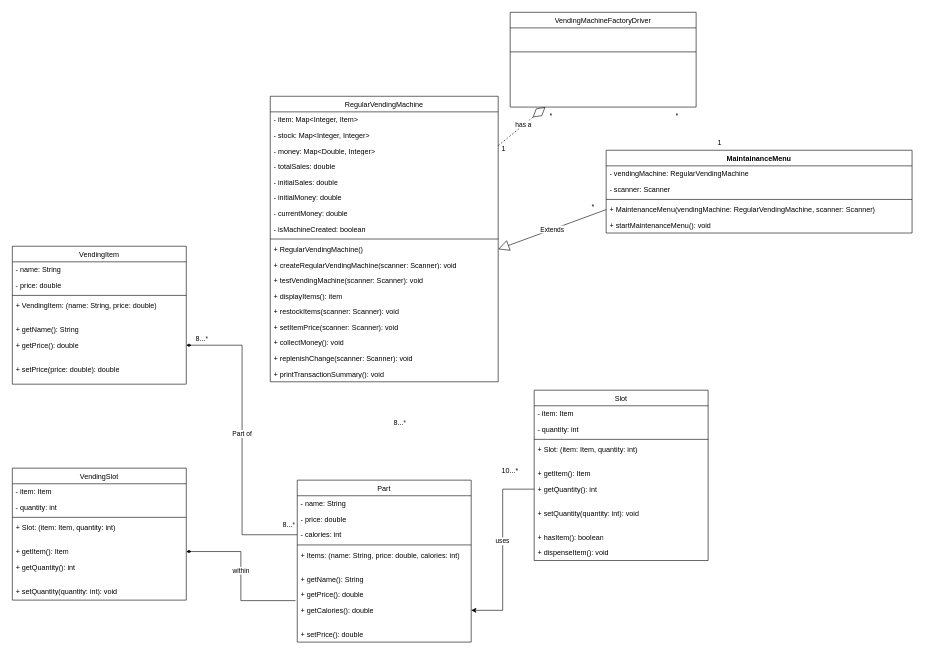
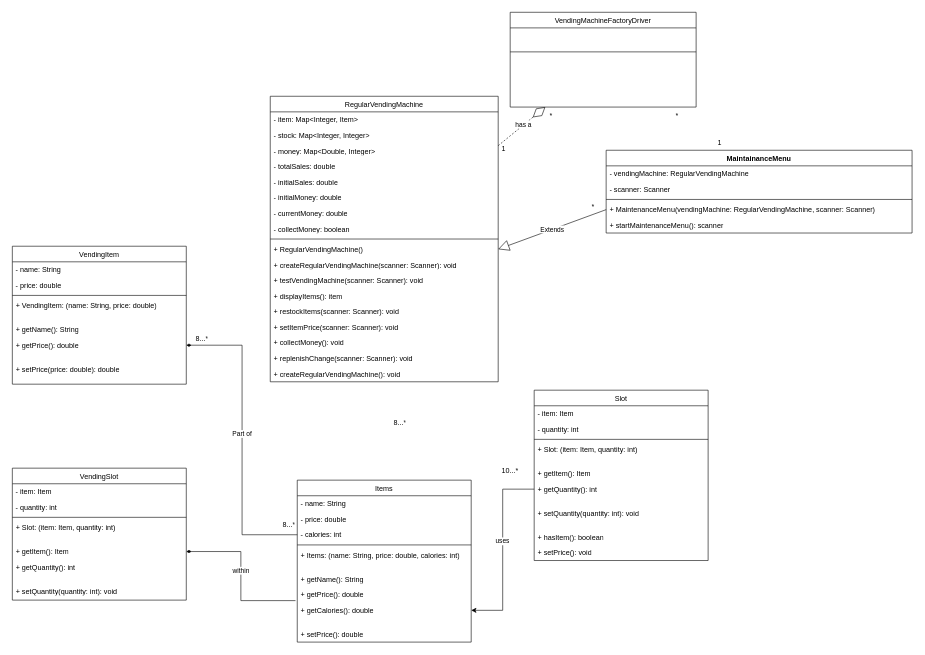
(666, 226) -> (673, 226)
(323, 230) -> (315, 230)
(335, 375) -> (342, 375)
(384, 488) -> (384, 488)
(578, 554) -> (570, 554)
